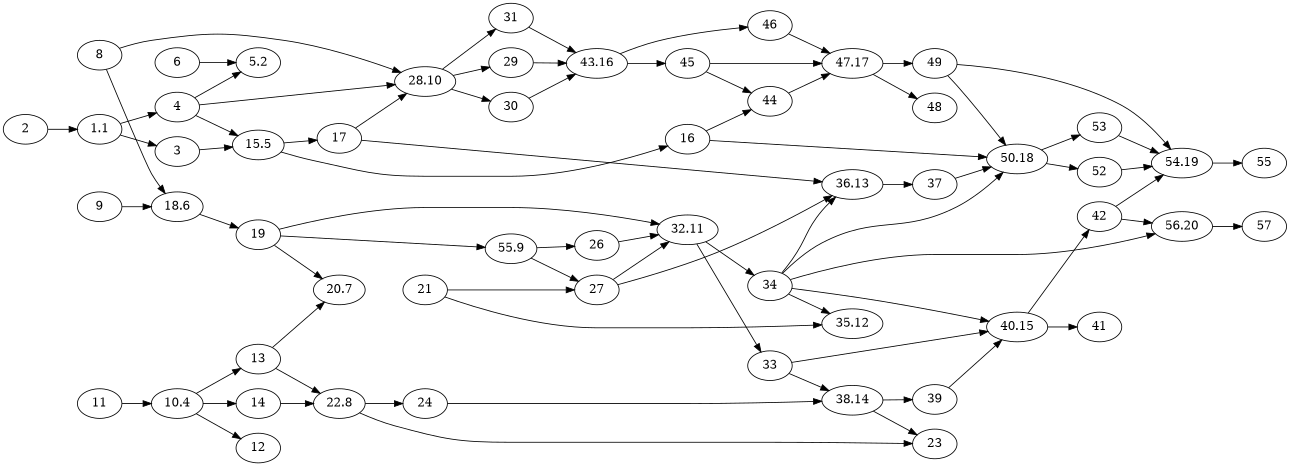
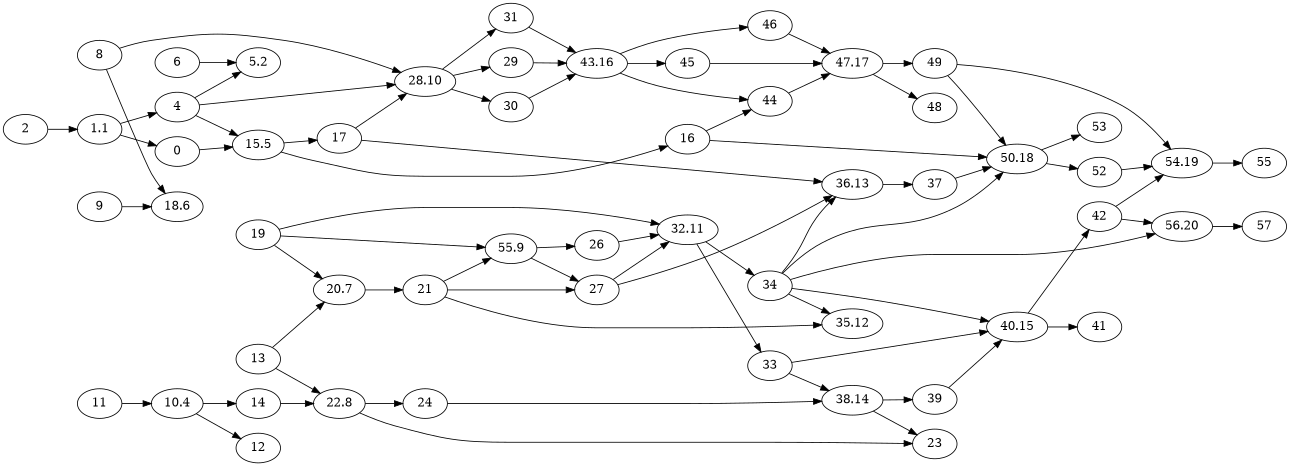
(725, 81) -> (679, 90)
(1135, 143) -> none
(177, 152) -> (177, 152)
(215, 220) -> none
none -> (464, 272)
none -> (380, 290)
(215, 383) -> none
